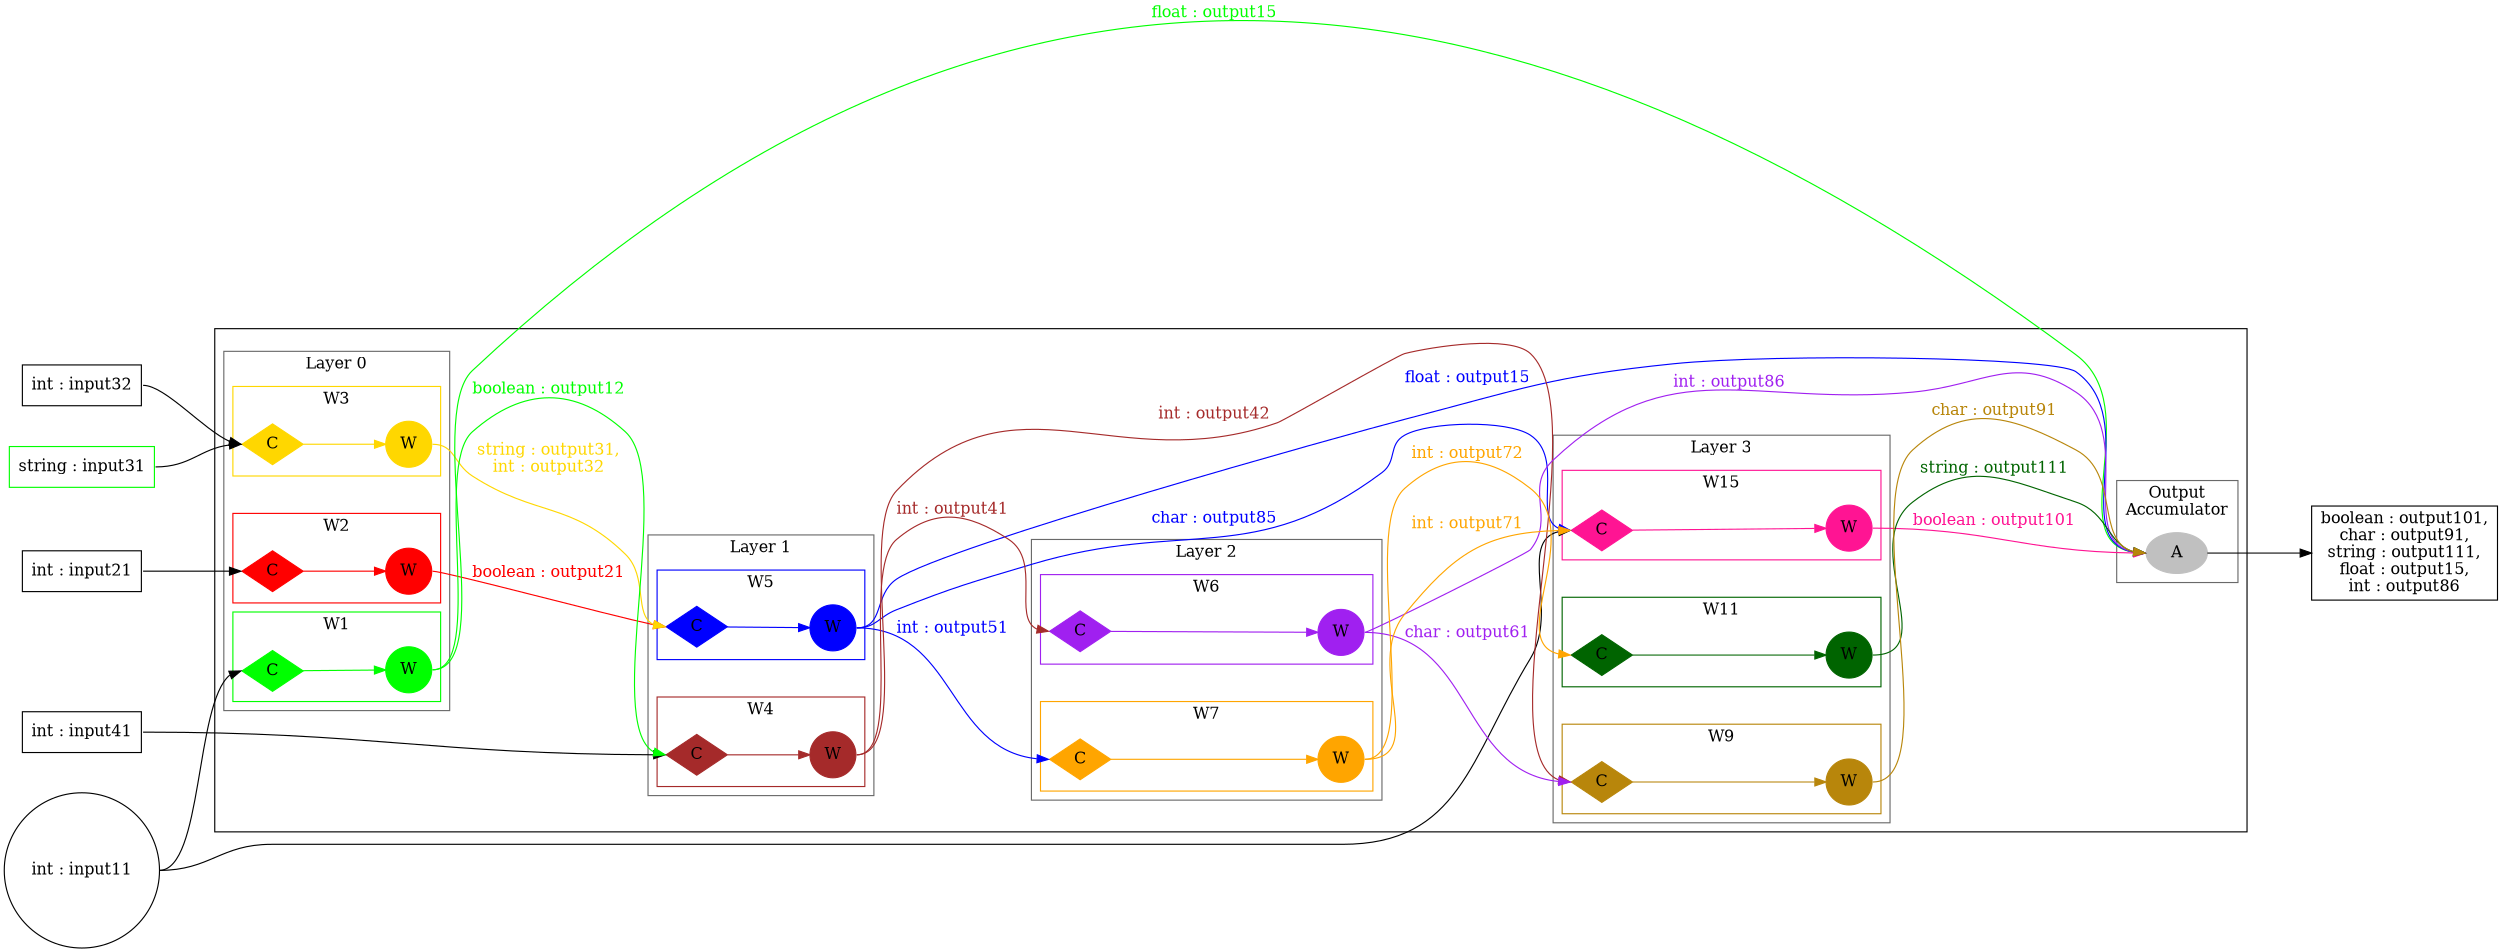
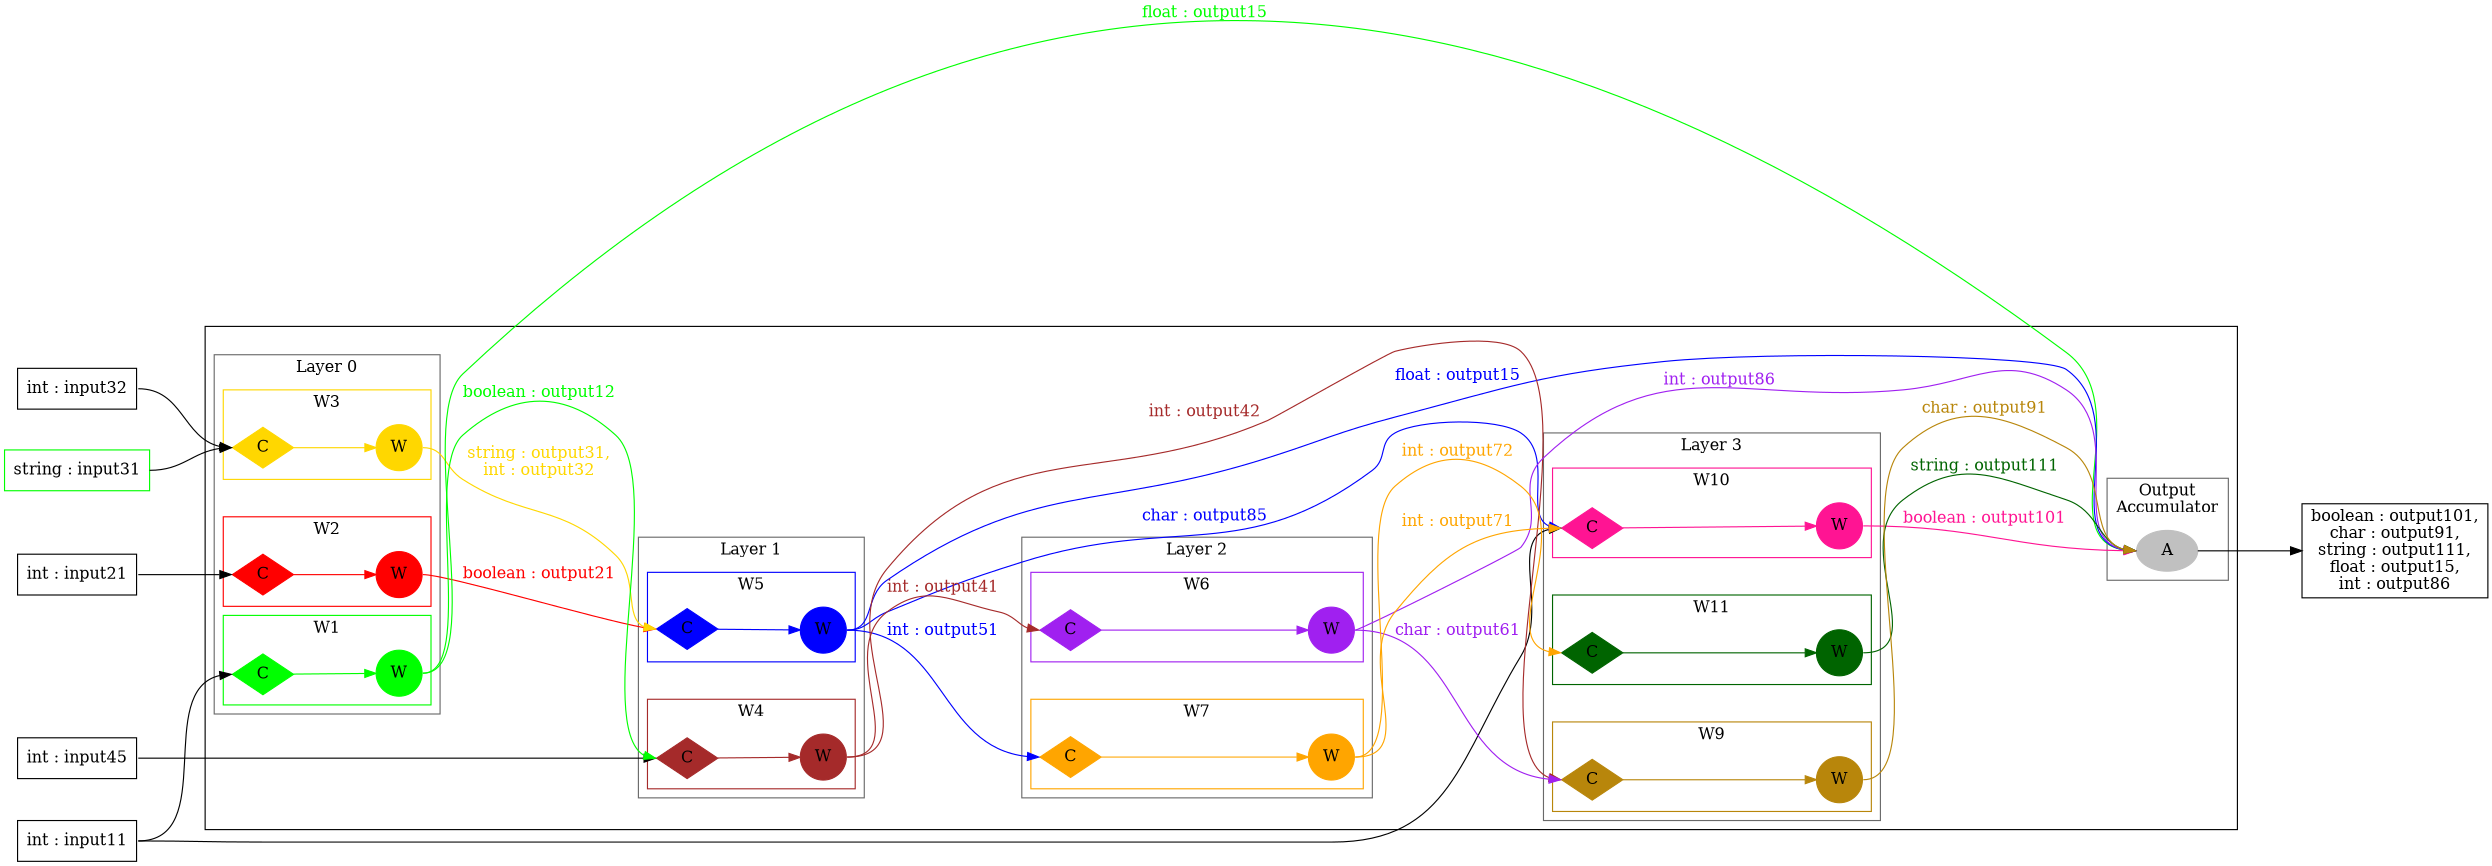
(1722, 483) -> (1712, 481)
(82, 732) -> (77, 758)
(82, 870) -> (77, 841)
